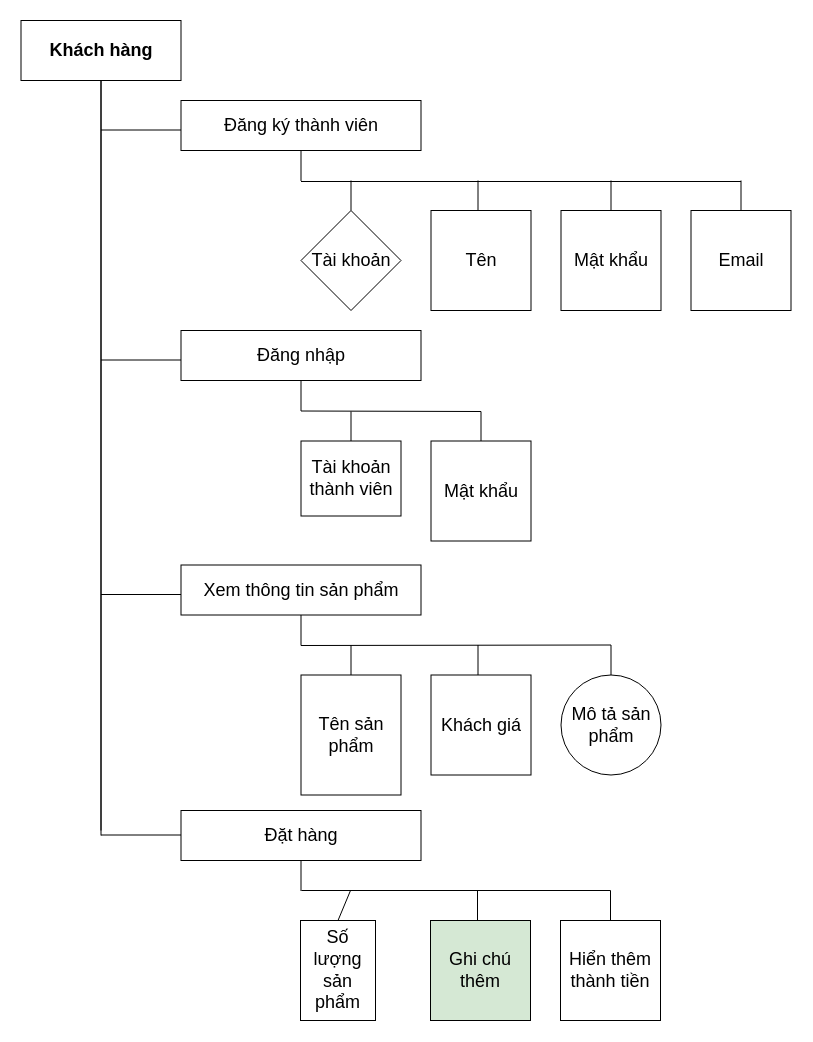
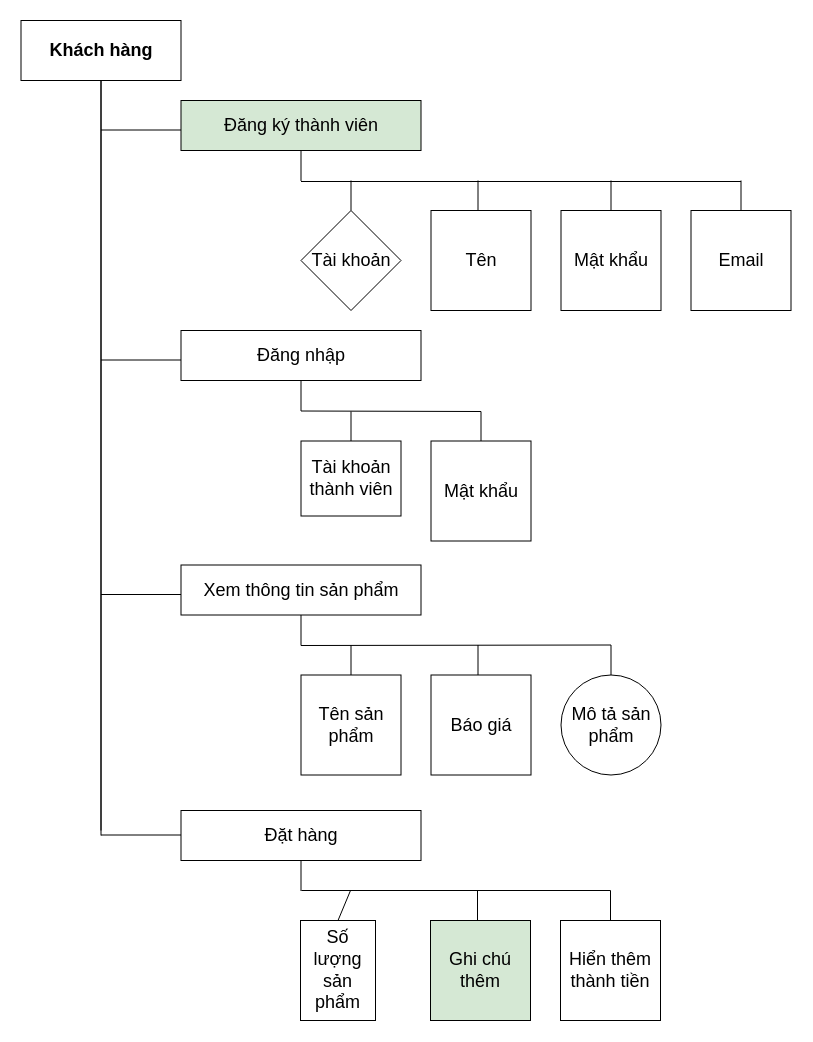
(301, 126) -> (301, 126)
(482, 726) -> (482, 726)
(351, 735) -> (351, 725)
